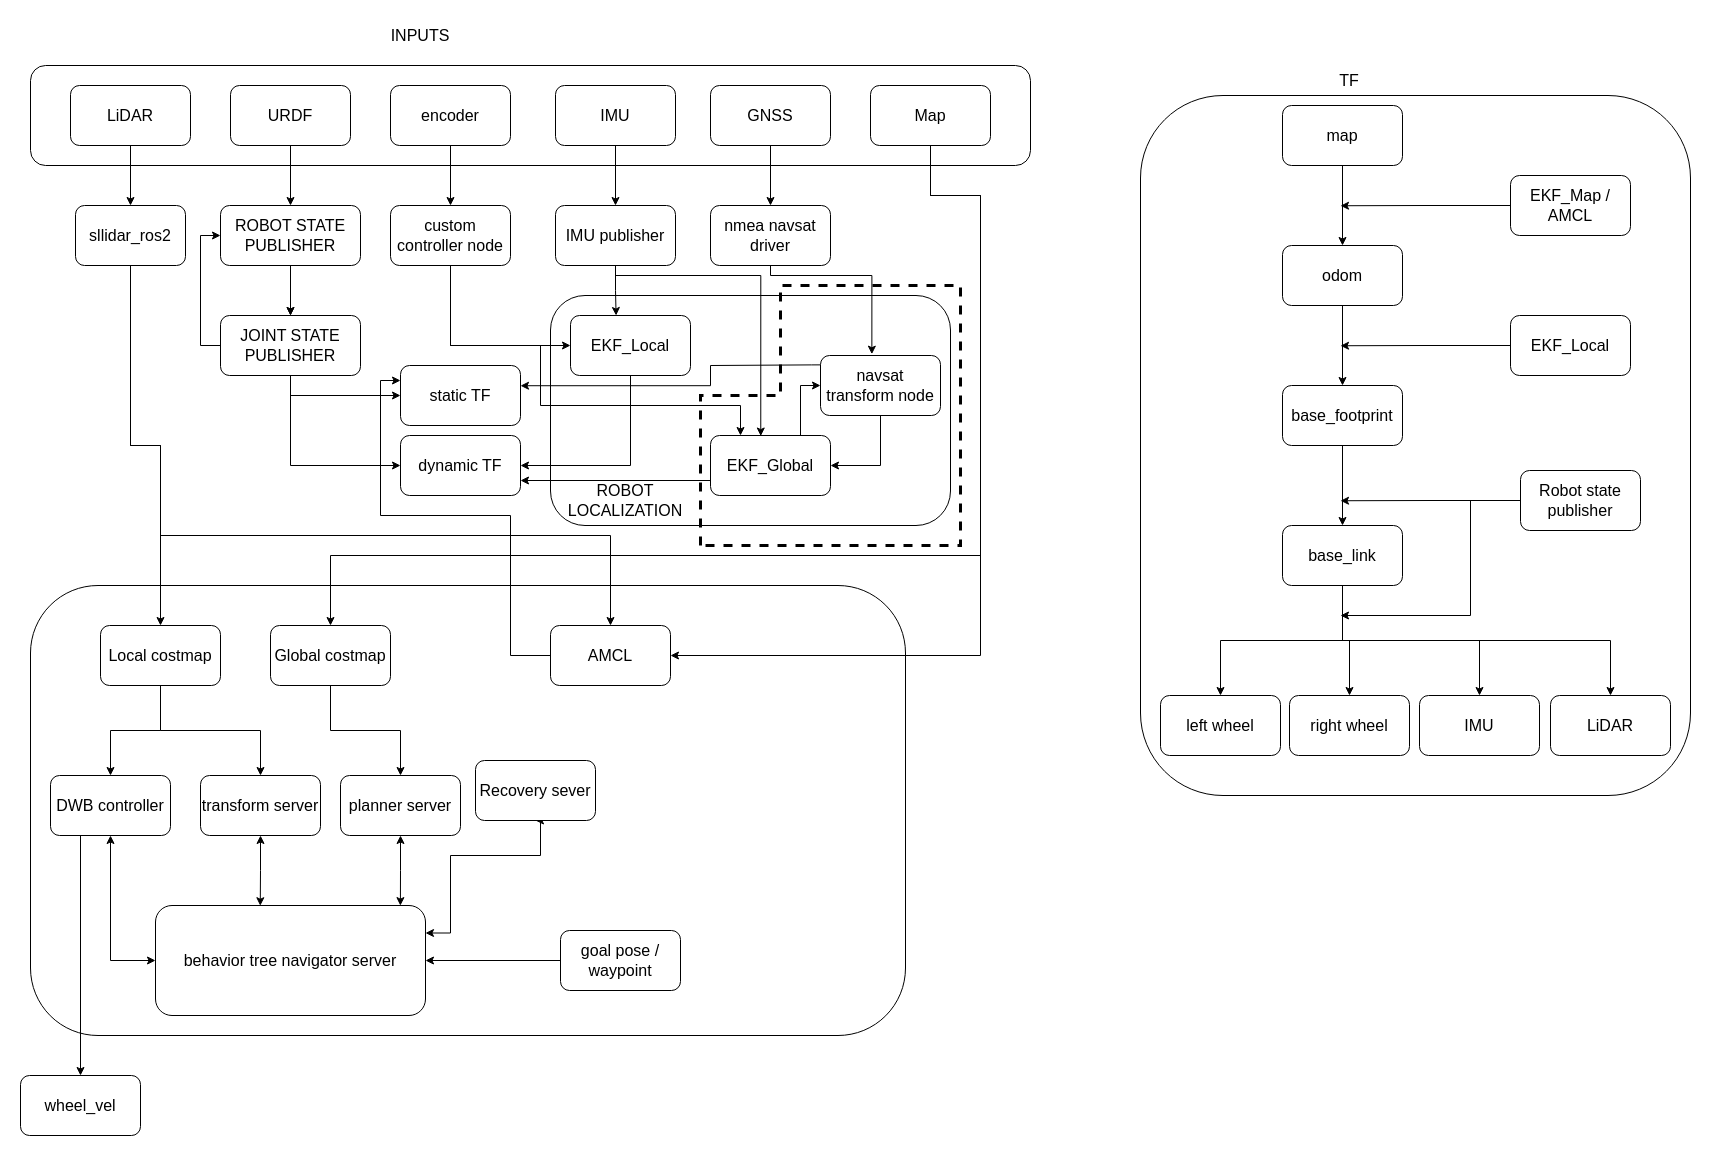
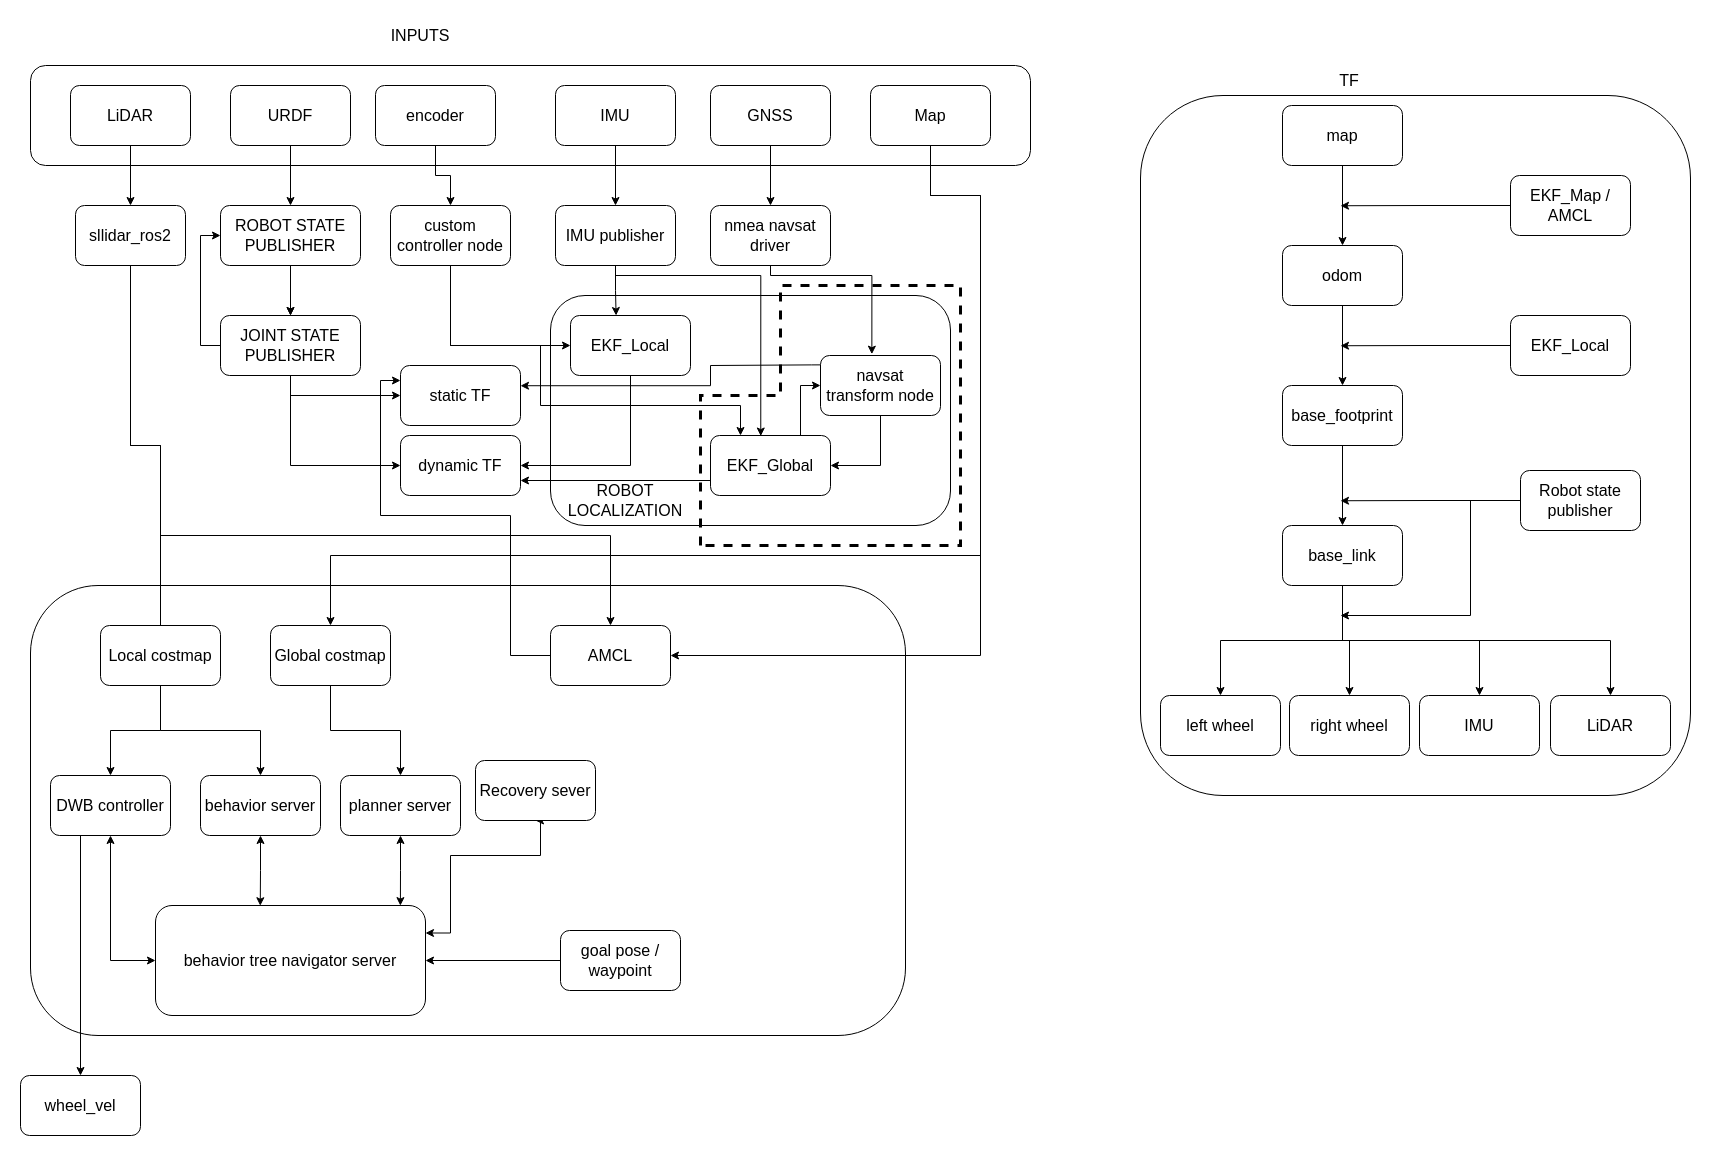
(451, 116) -> (436, 116)
(161, 617) -> (161, 620)
(261, 806) -> (261, 806)
